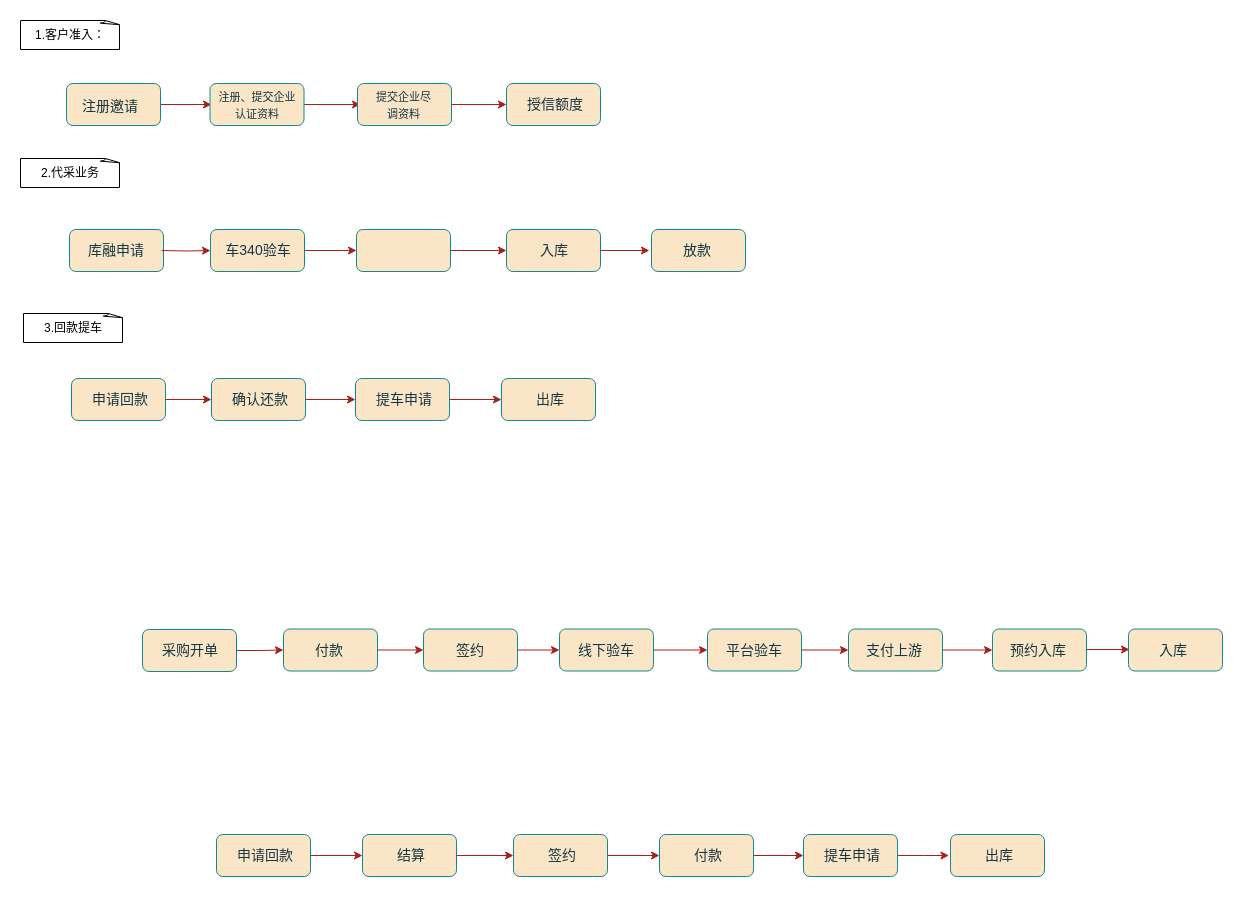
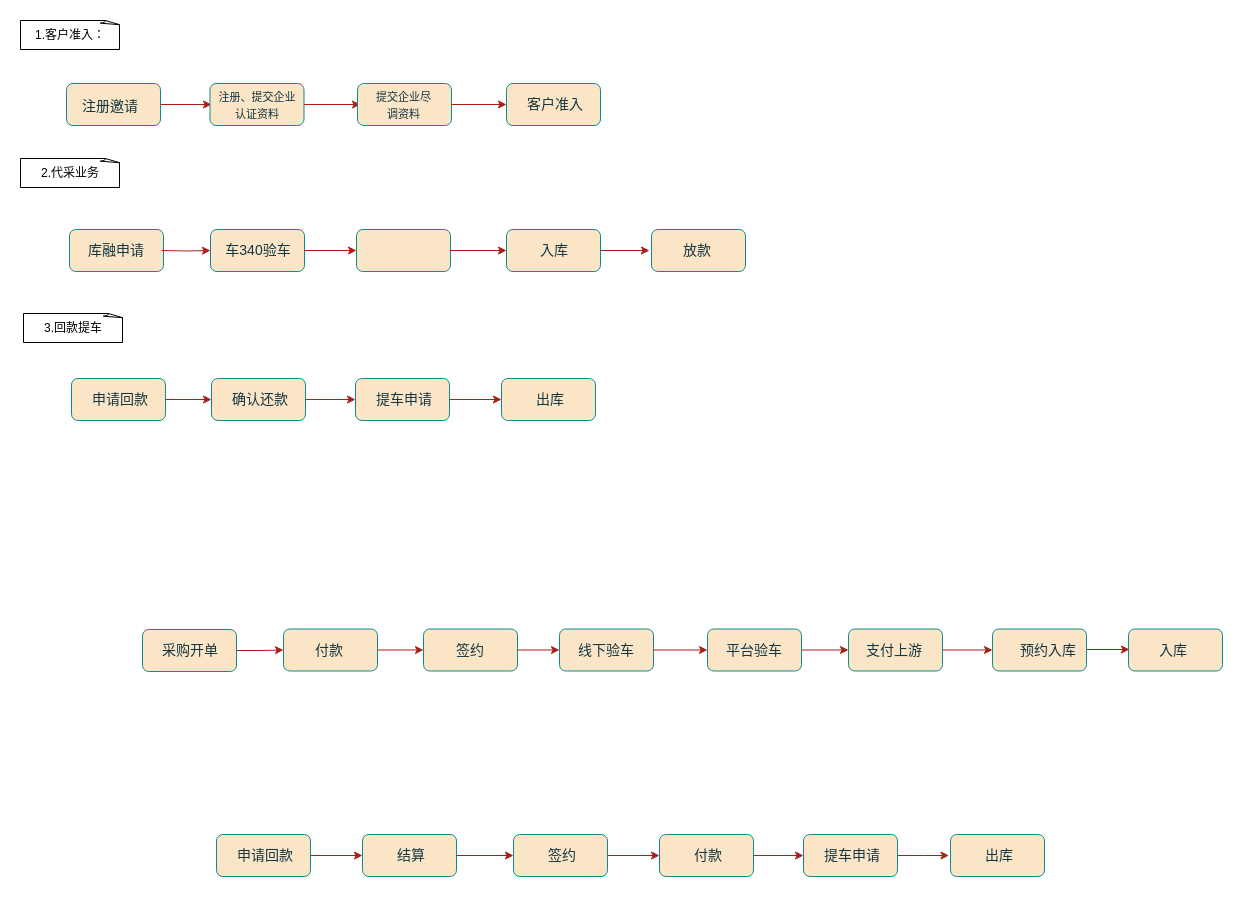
(556, 105) -> (556, 105)
(1039, 650) -> (1049, 650)
